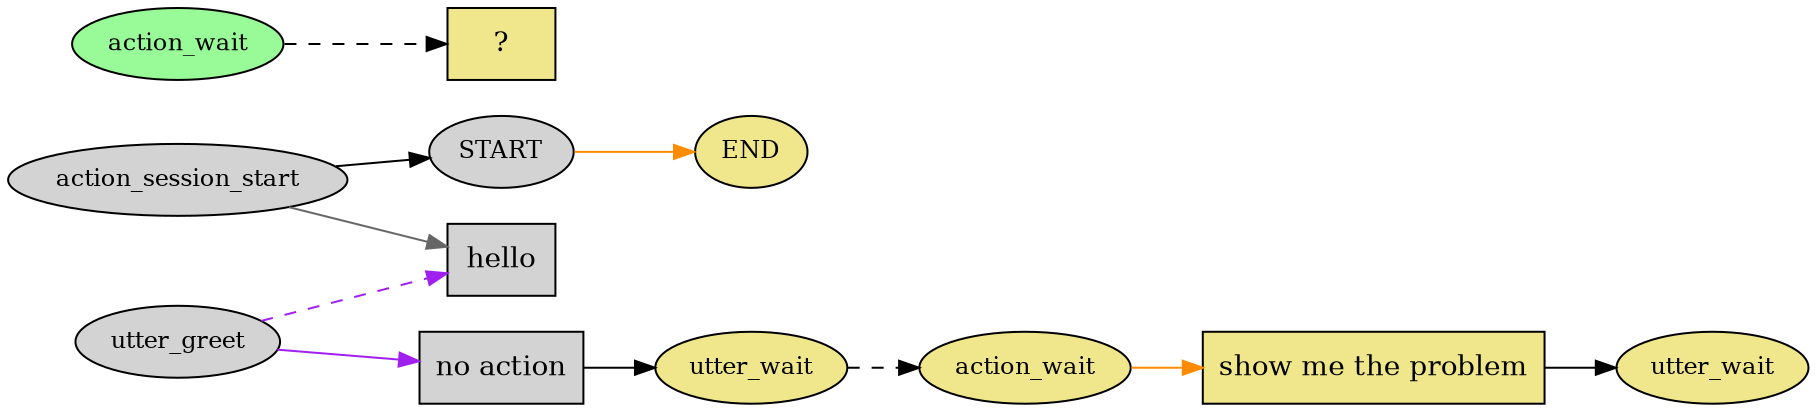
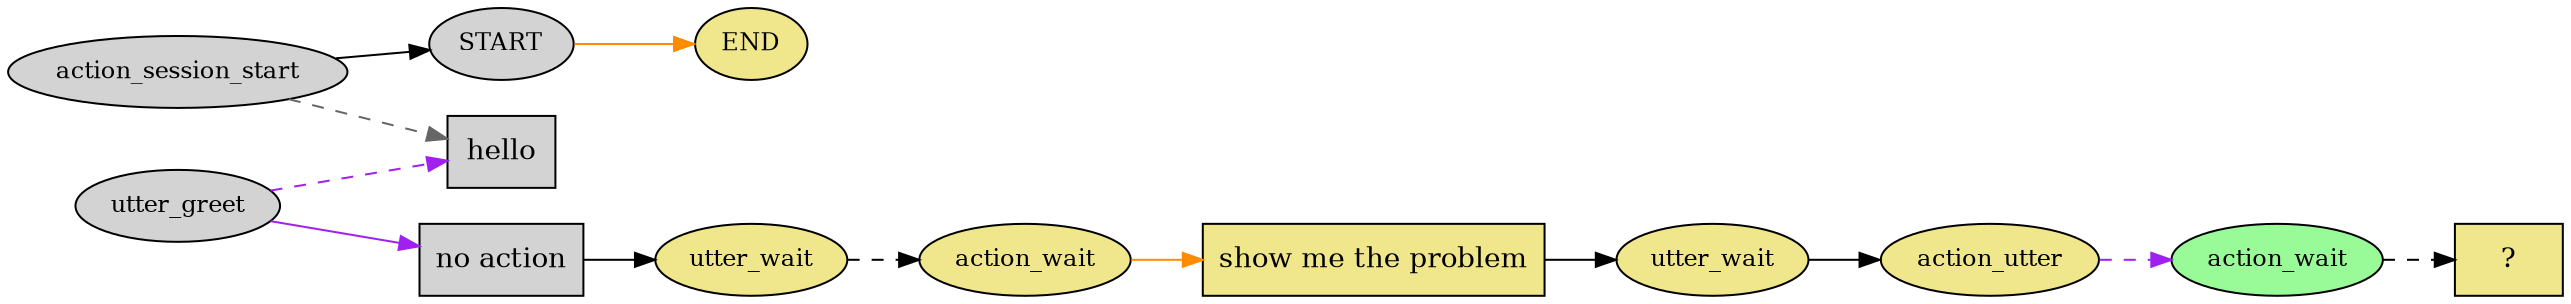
(358, 225) -> (358, 117)
none -> (1990, 260)
